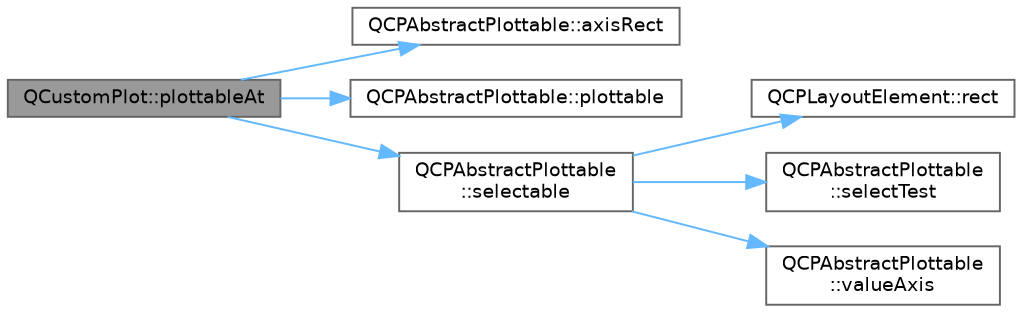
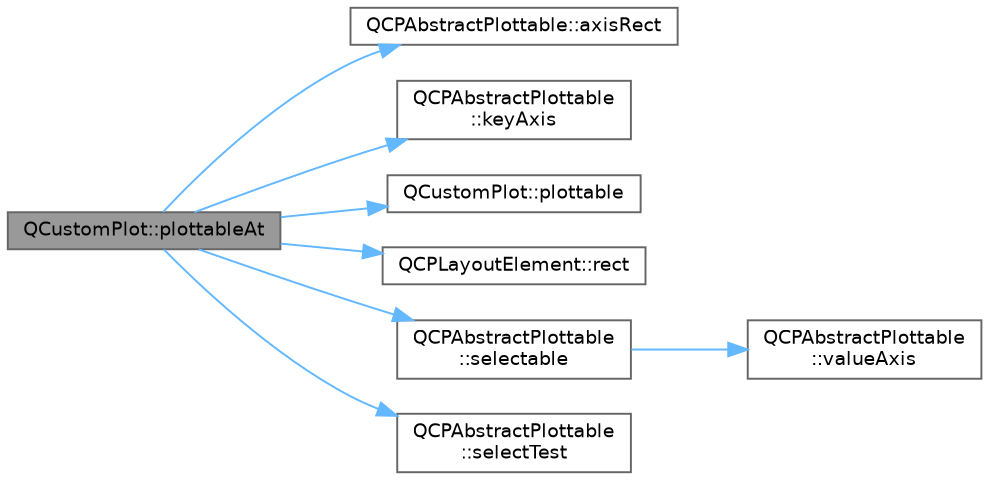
(516, 98) -> (514, 194)
none -> (514, 110)
(707, 138) -> (322, 248)
(689, 182) -> (264, 339)
